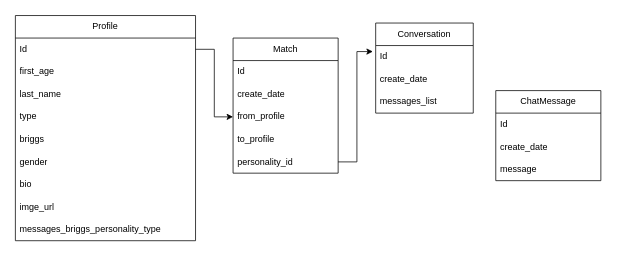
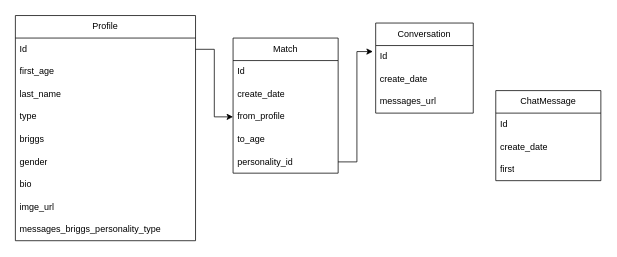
(410, 102) -> (409, 102)
(260, 139) -> (252, 139)
(518, 169) -> (511, 169)
